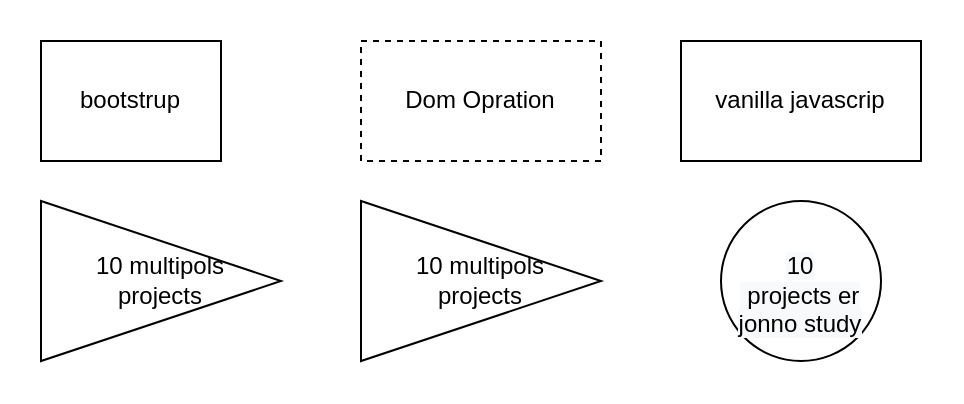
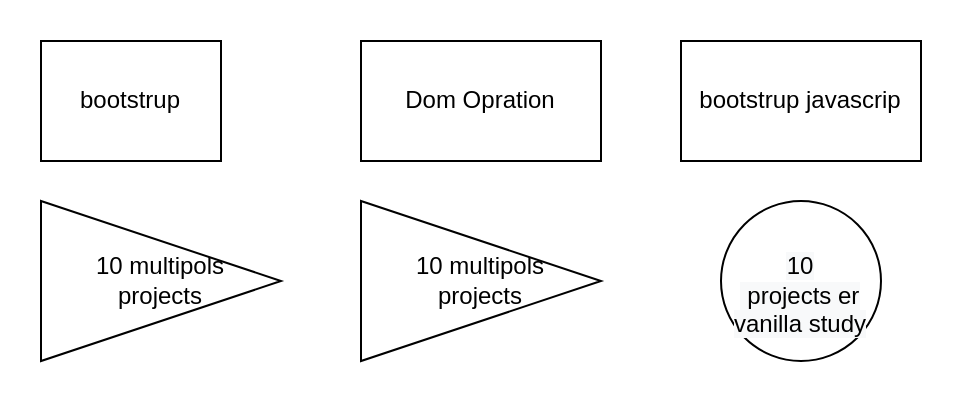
(481, 101) -> (481, 101)
(801, 101) -> (801, 101)
(801, 281) -> (801, 281)
